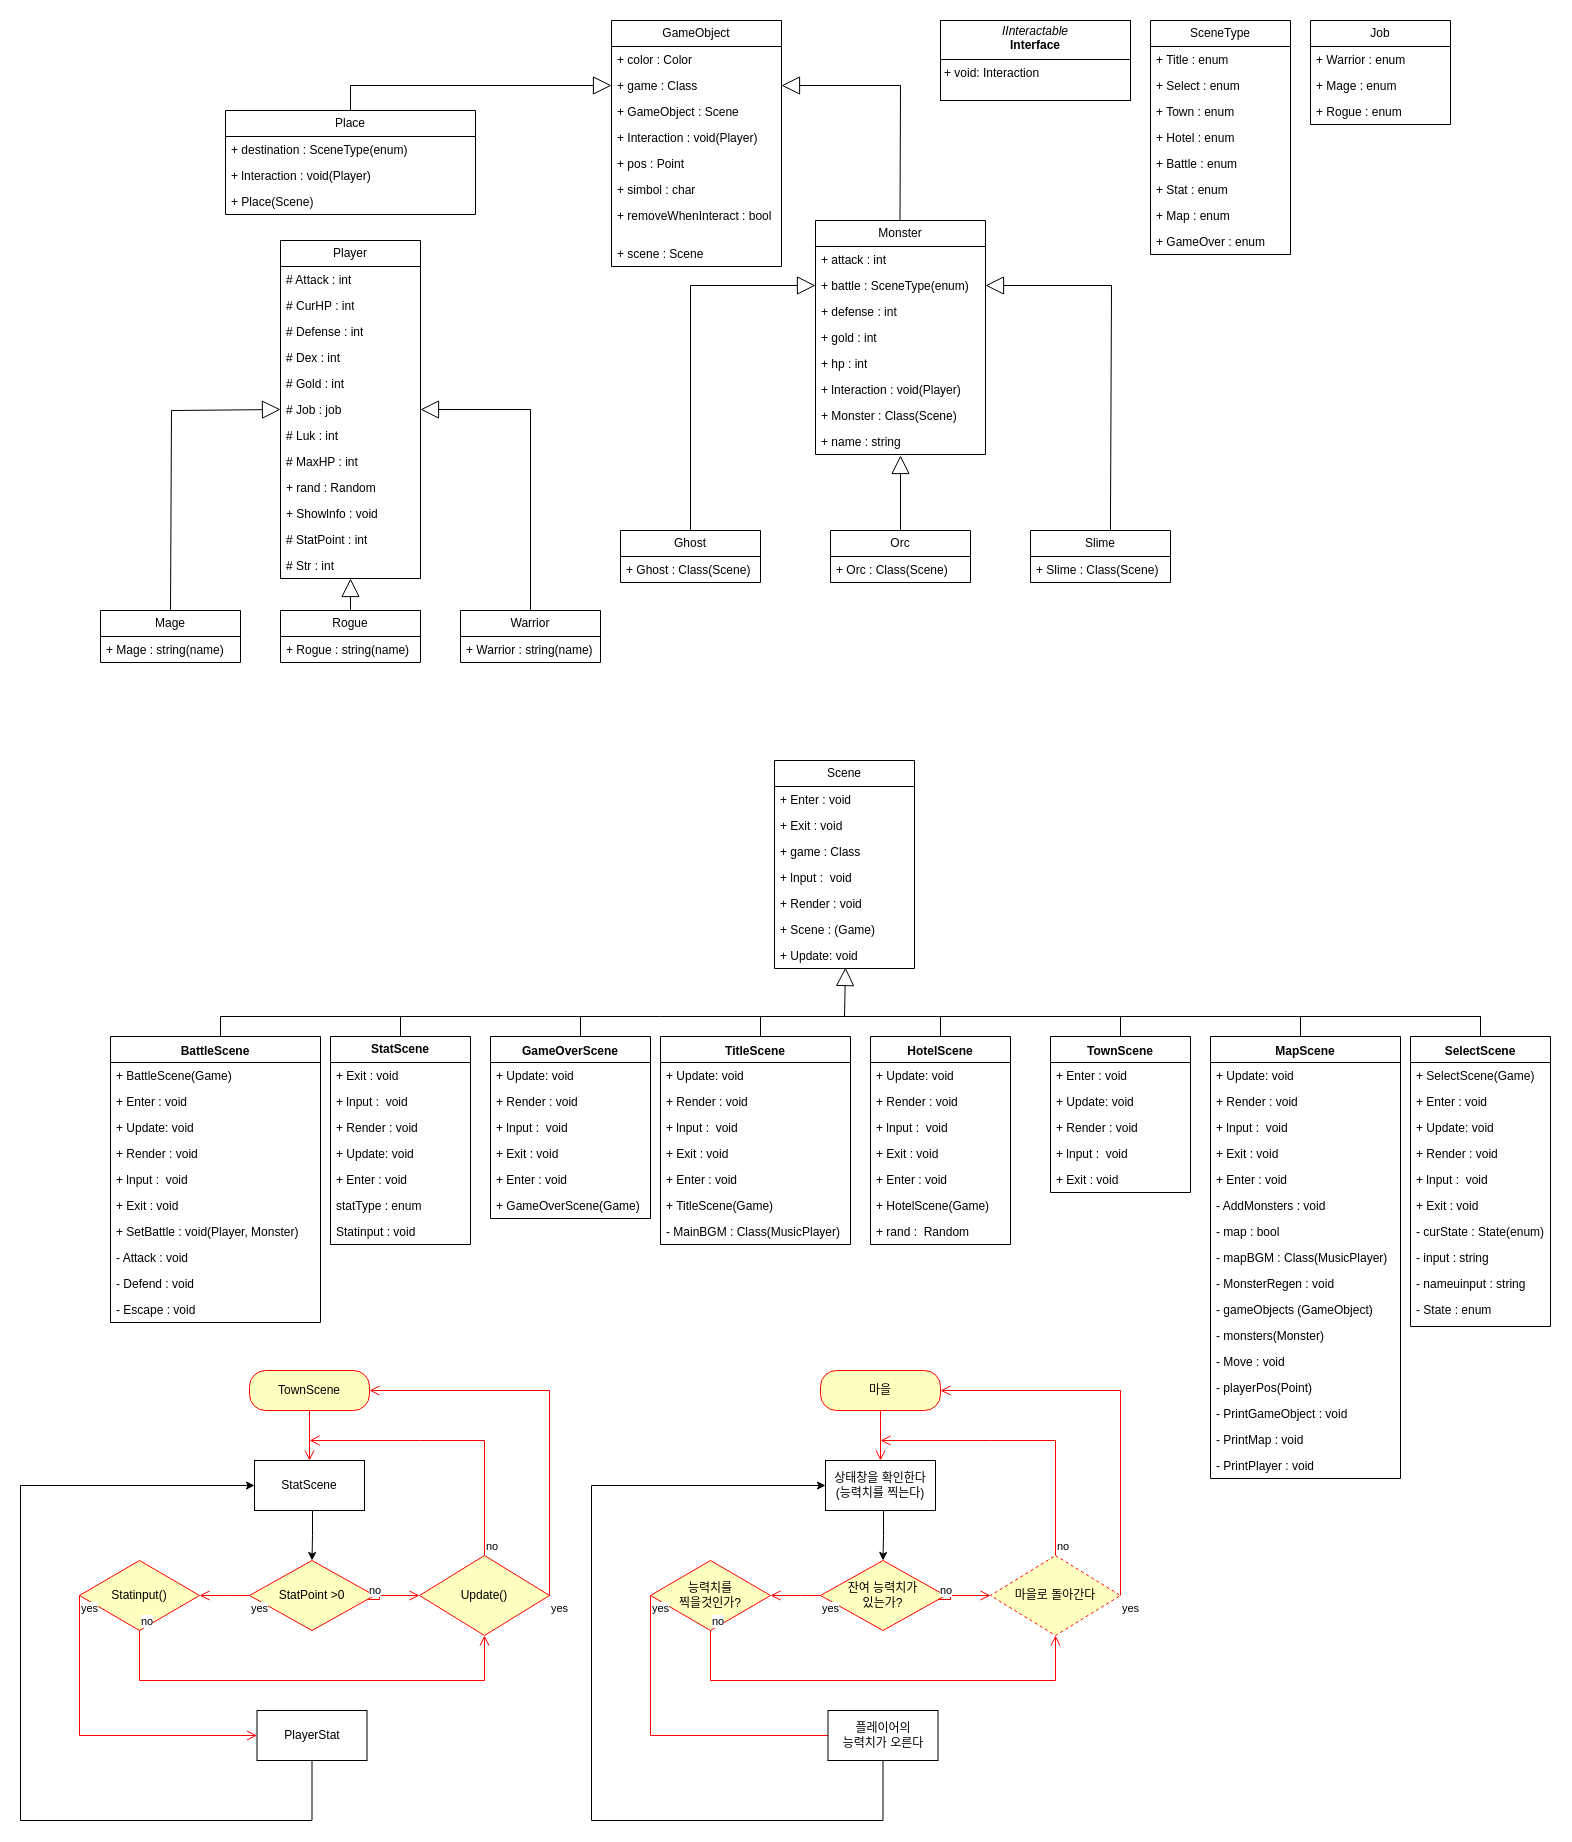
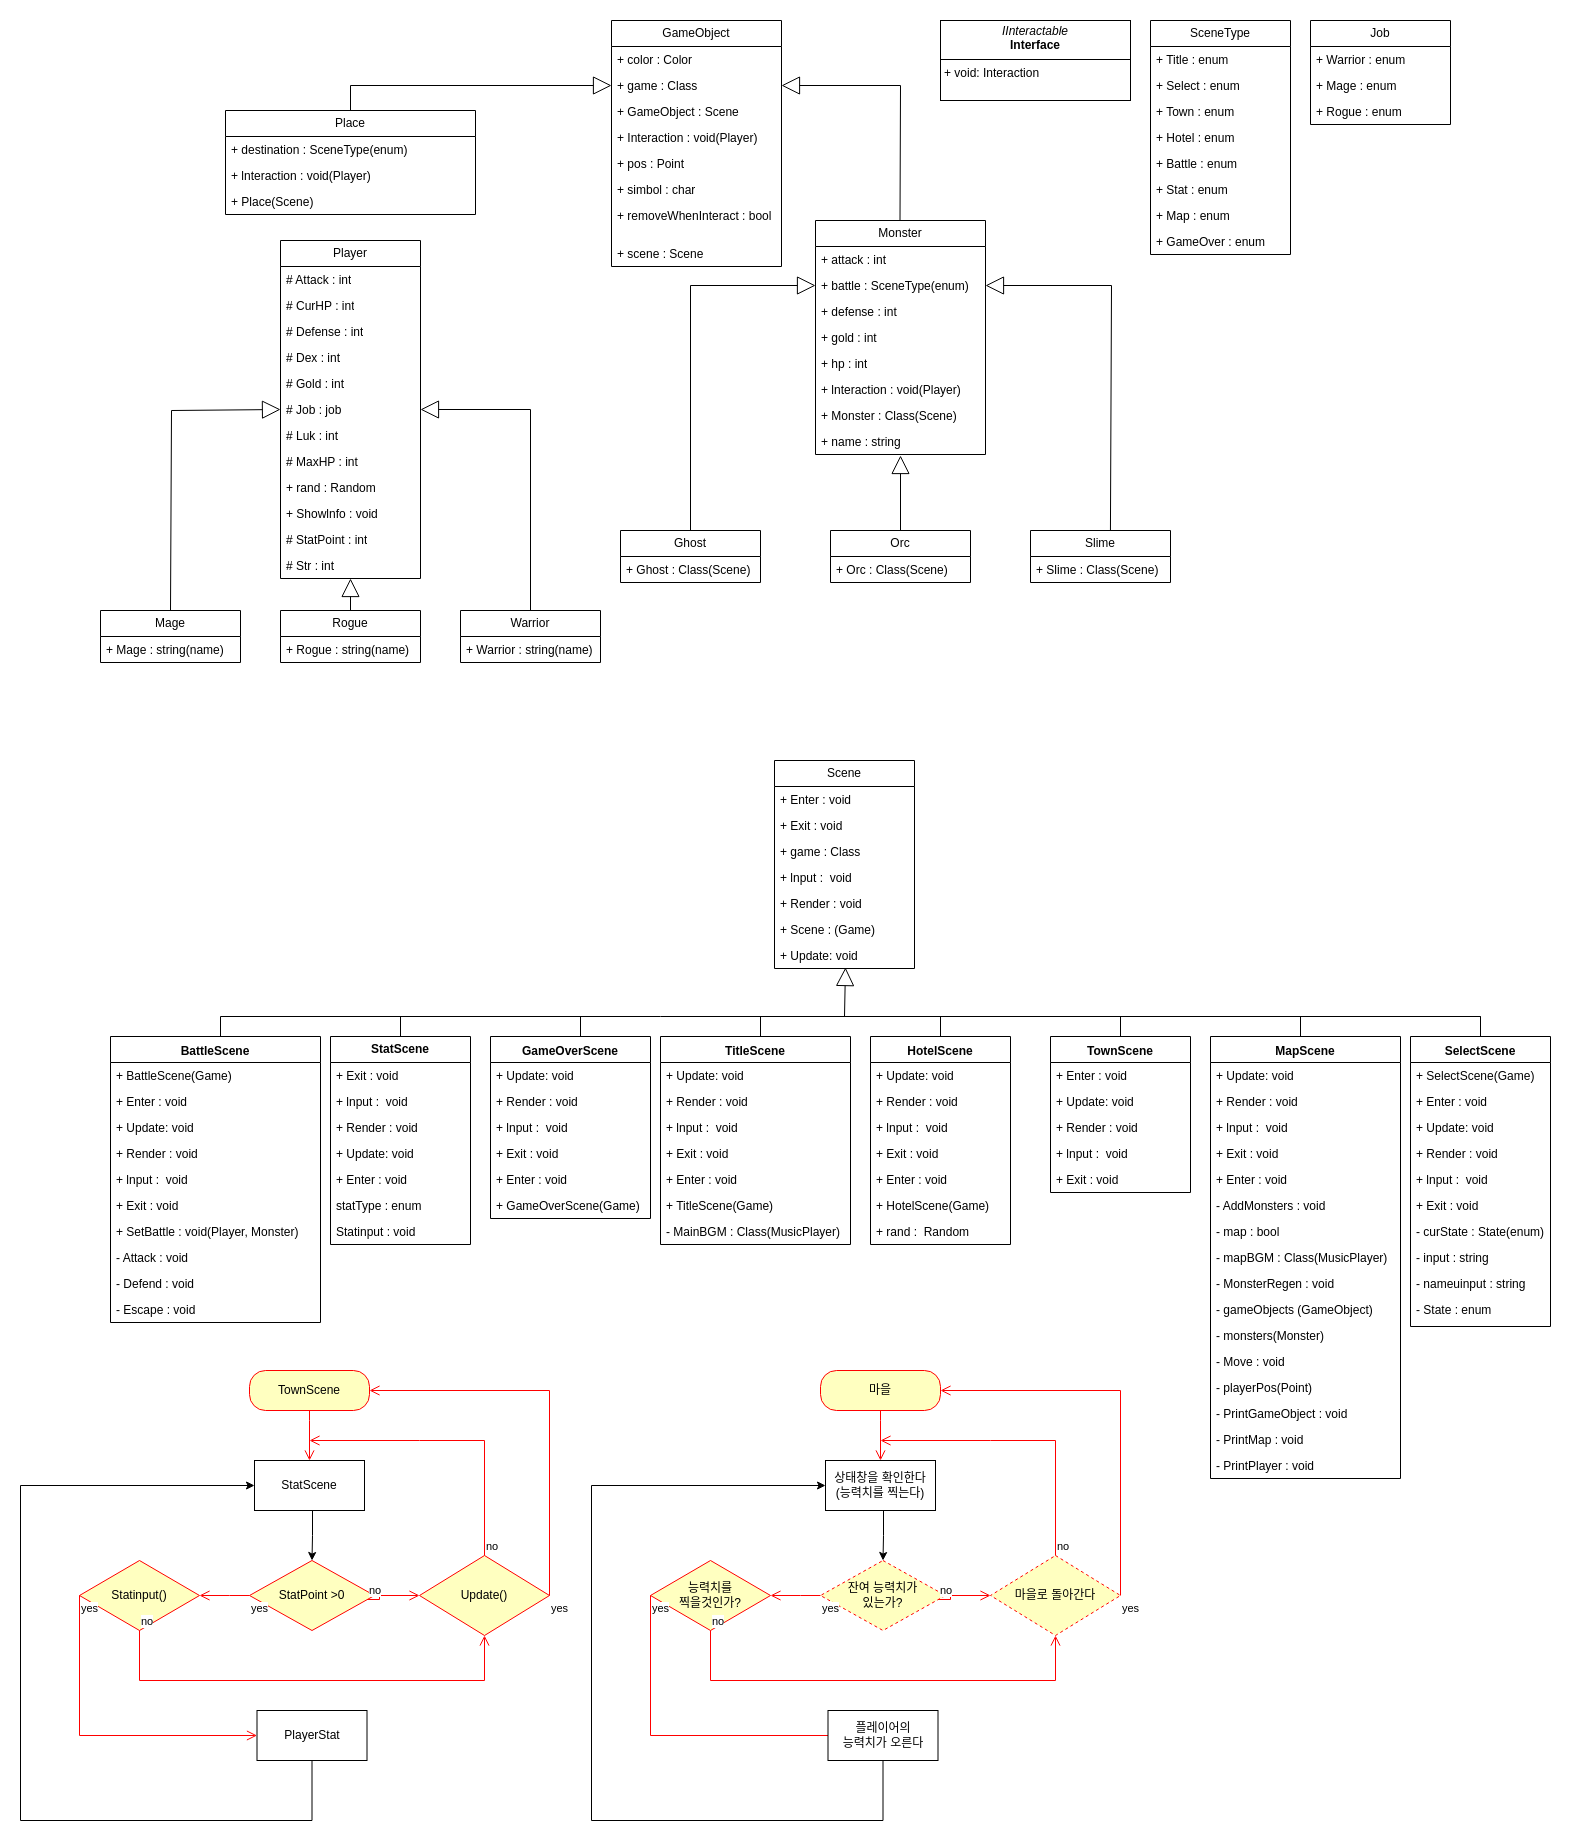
(883, 1596) -> (883, 1596)
